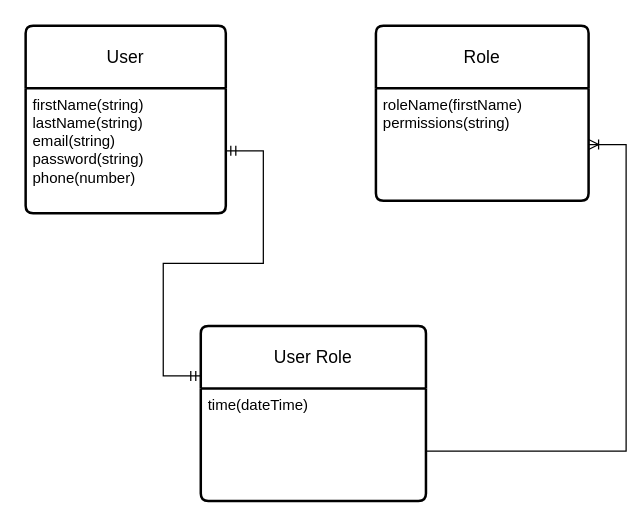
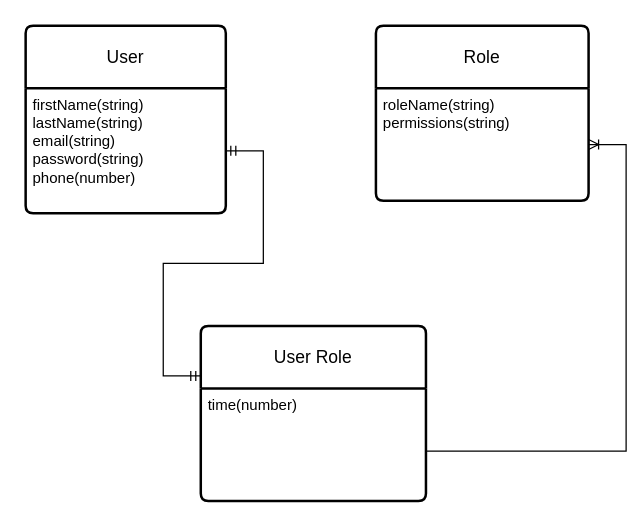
(459, 115) -> (457, 115)
(263, 406) -> (257, 406)
